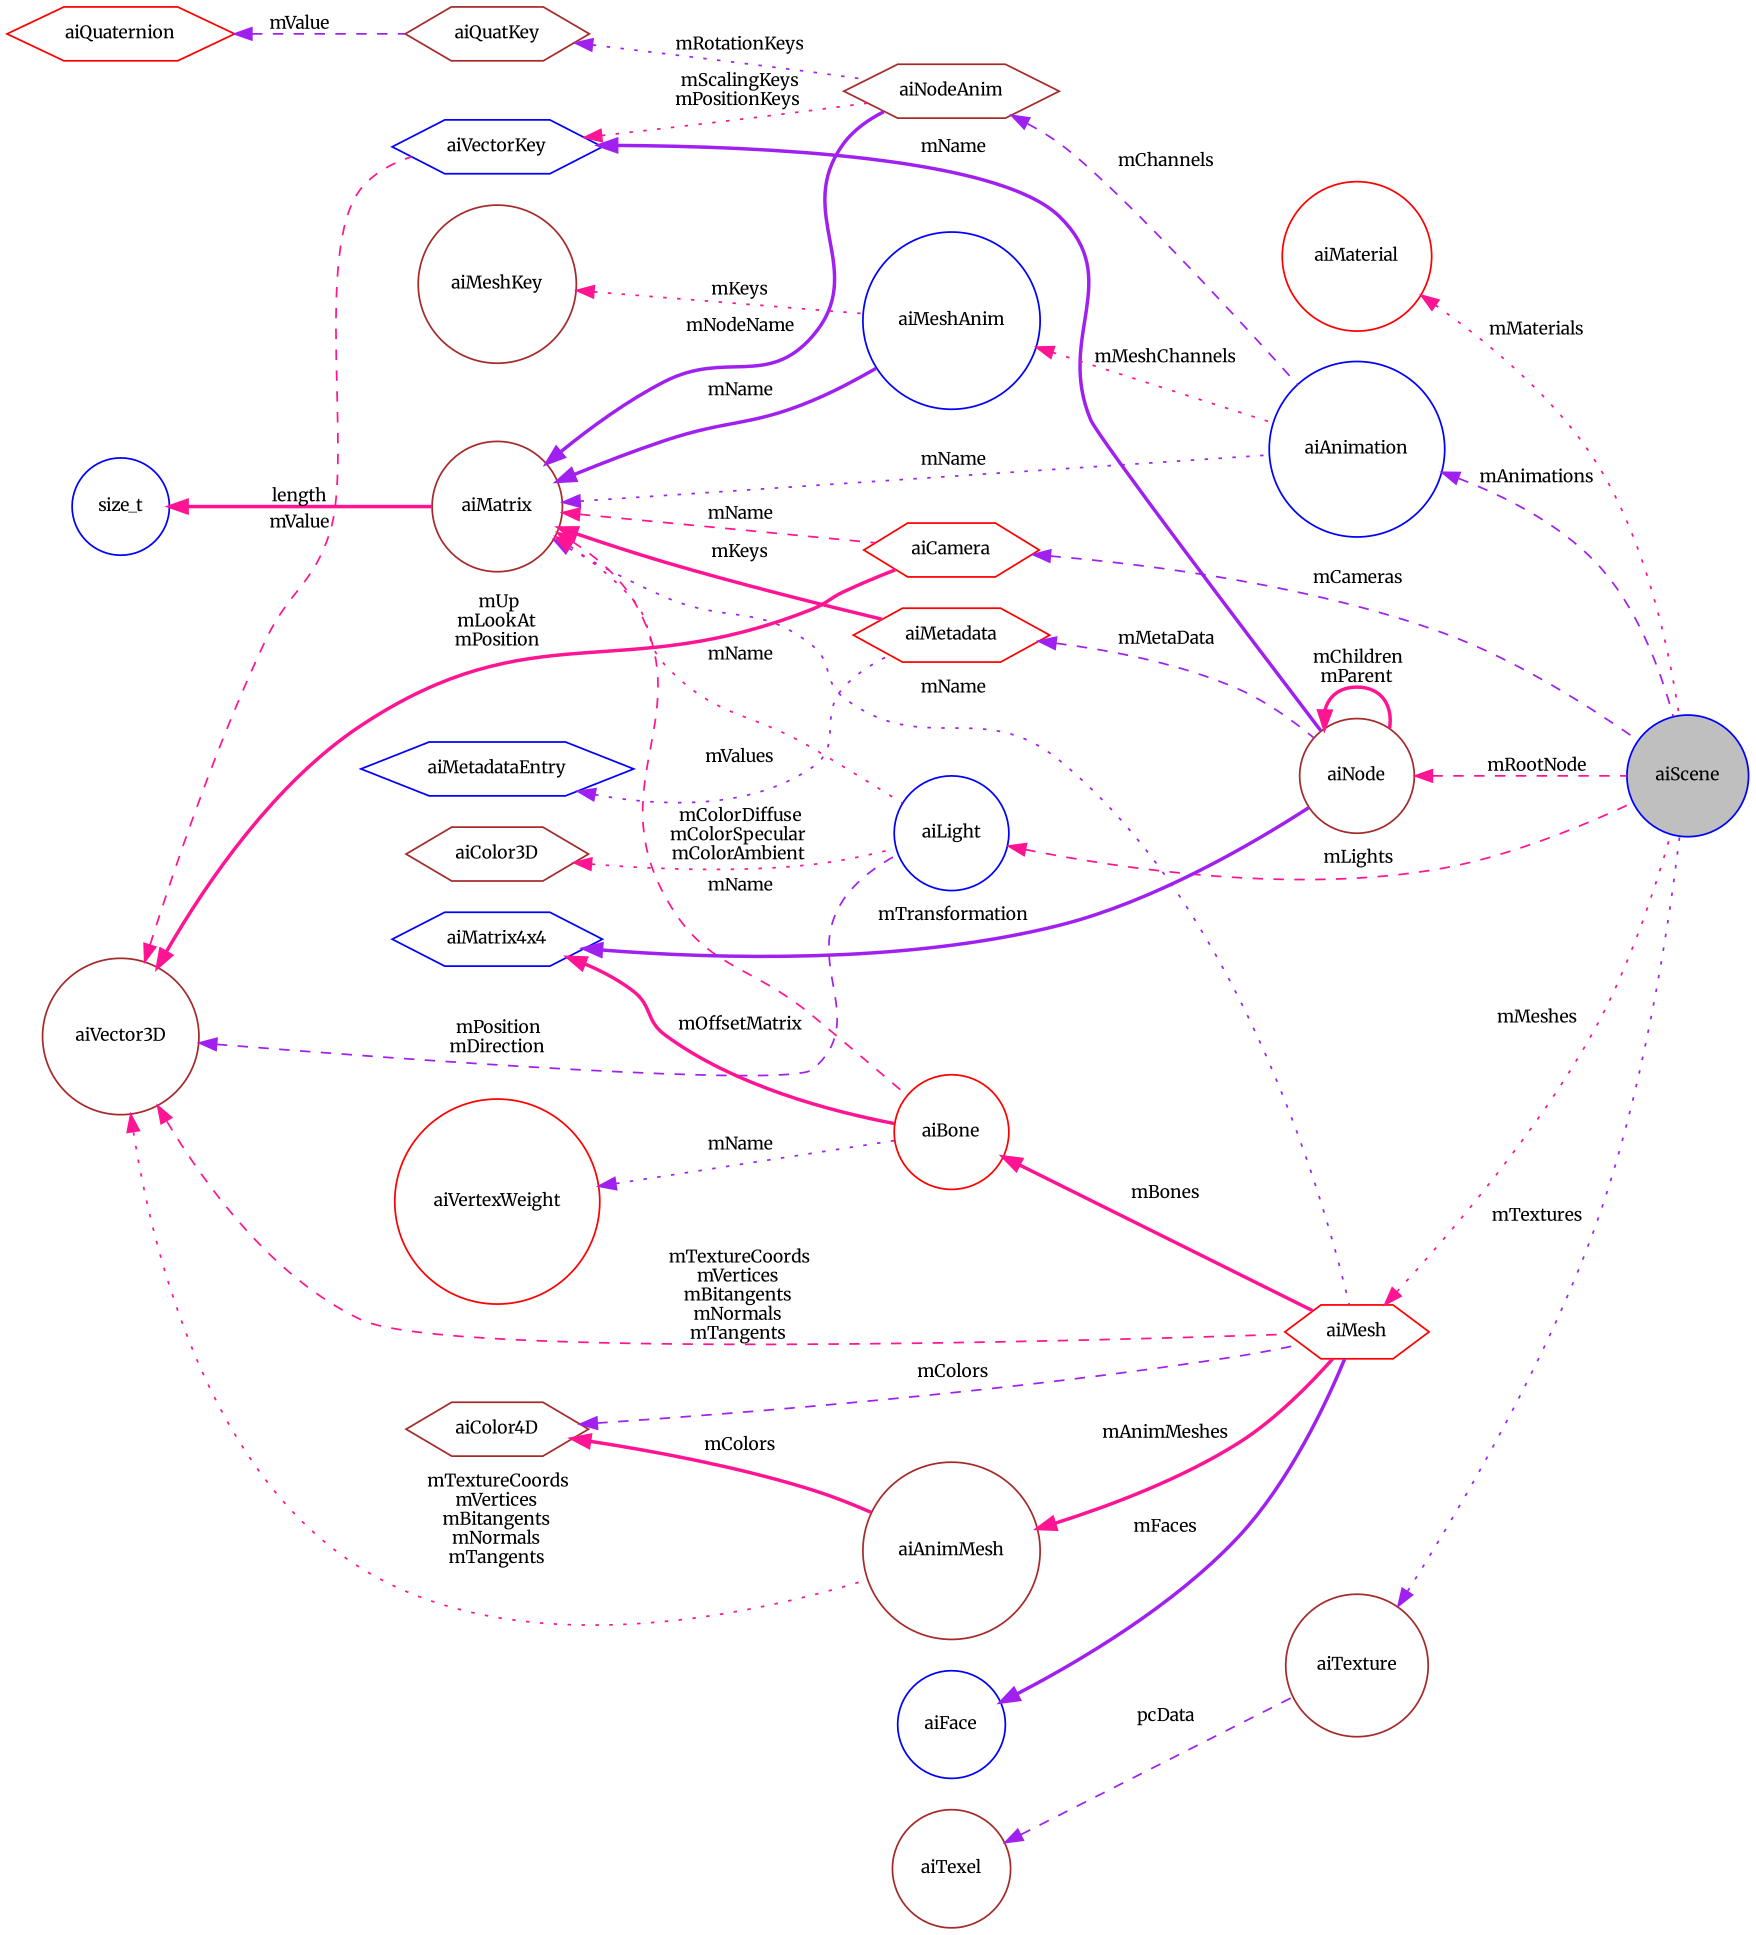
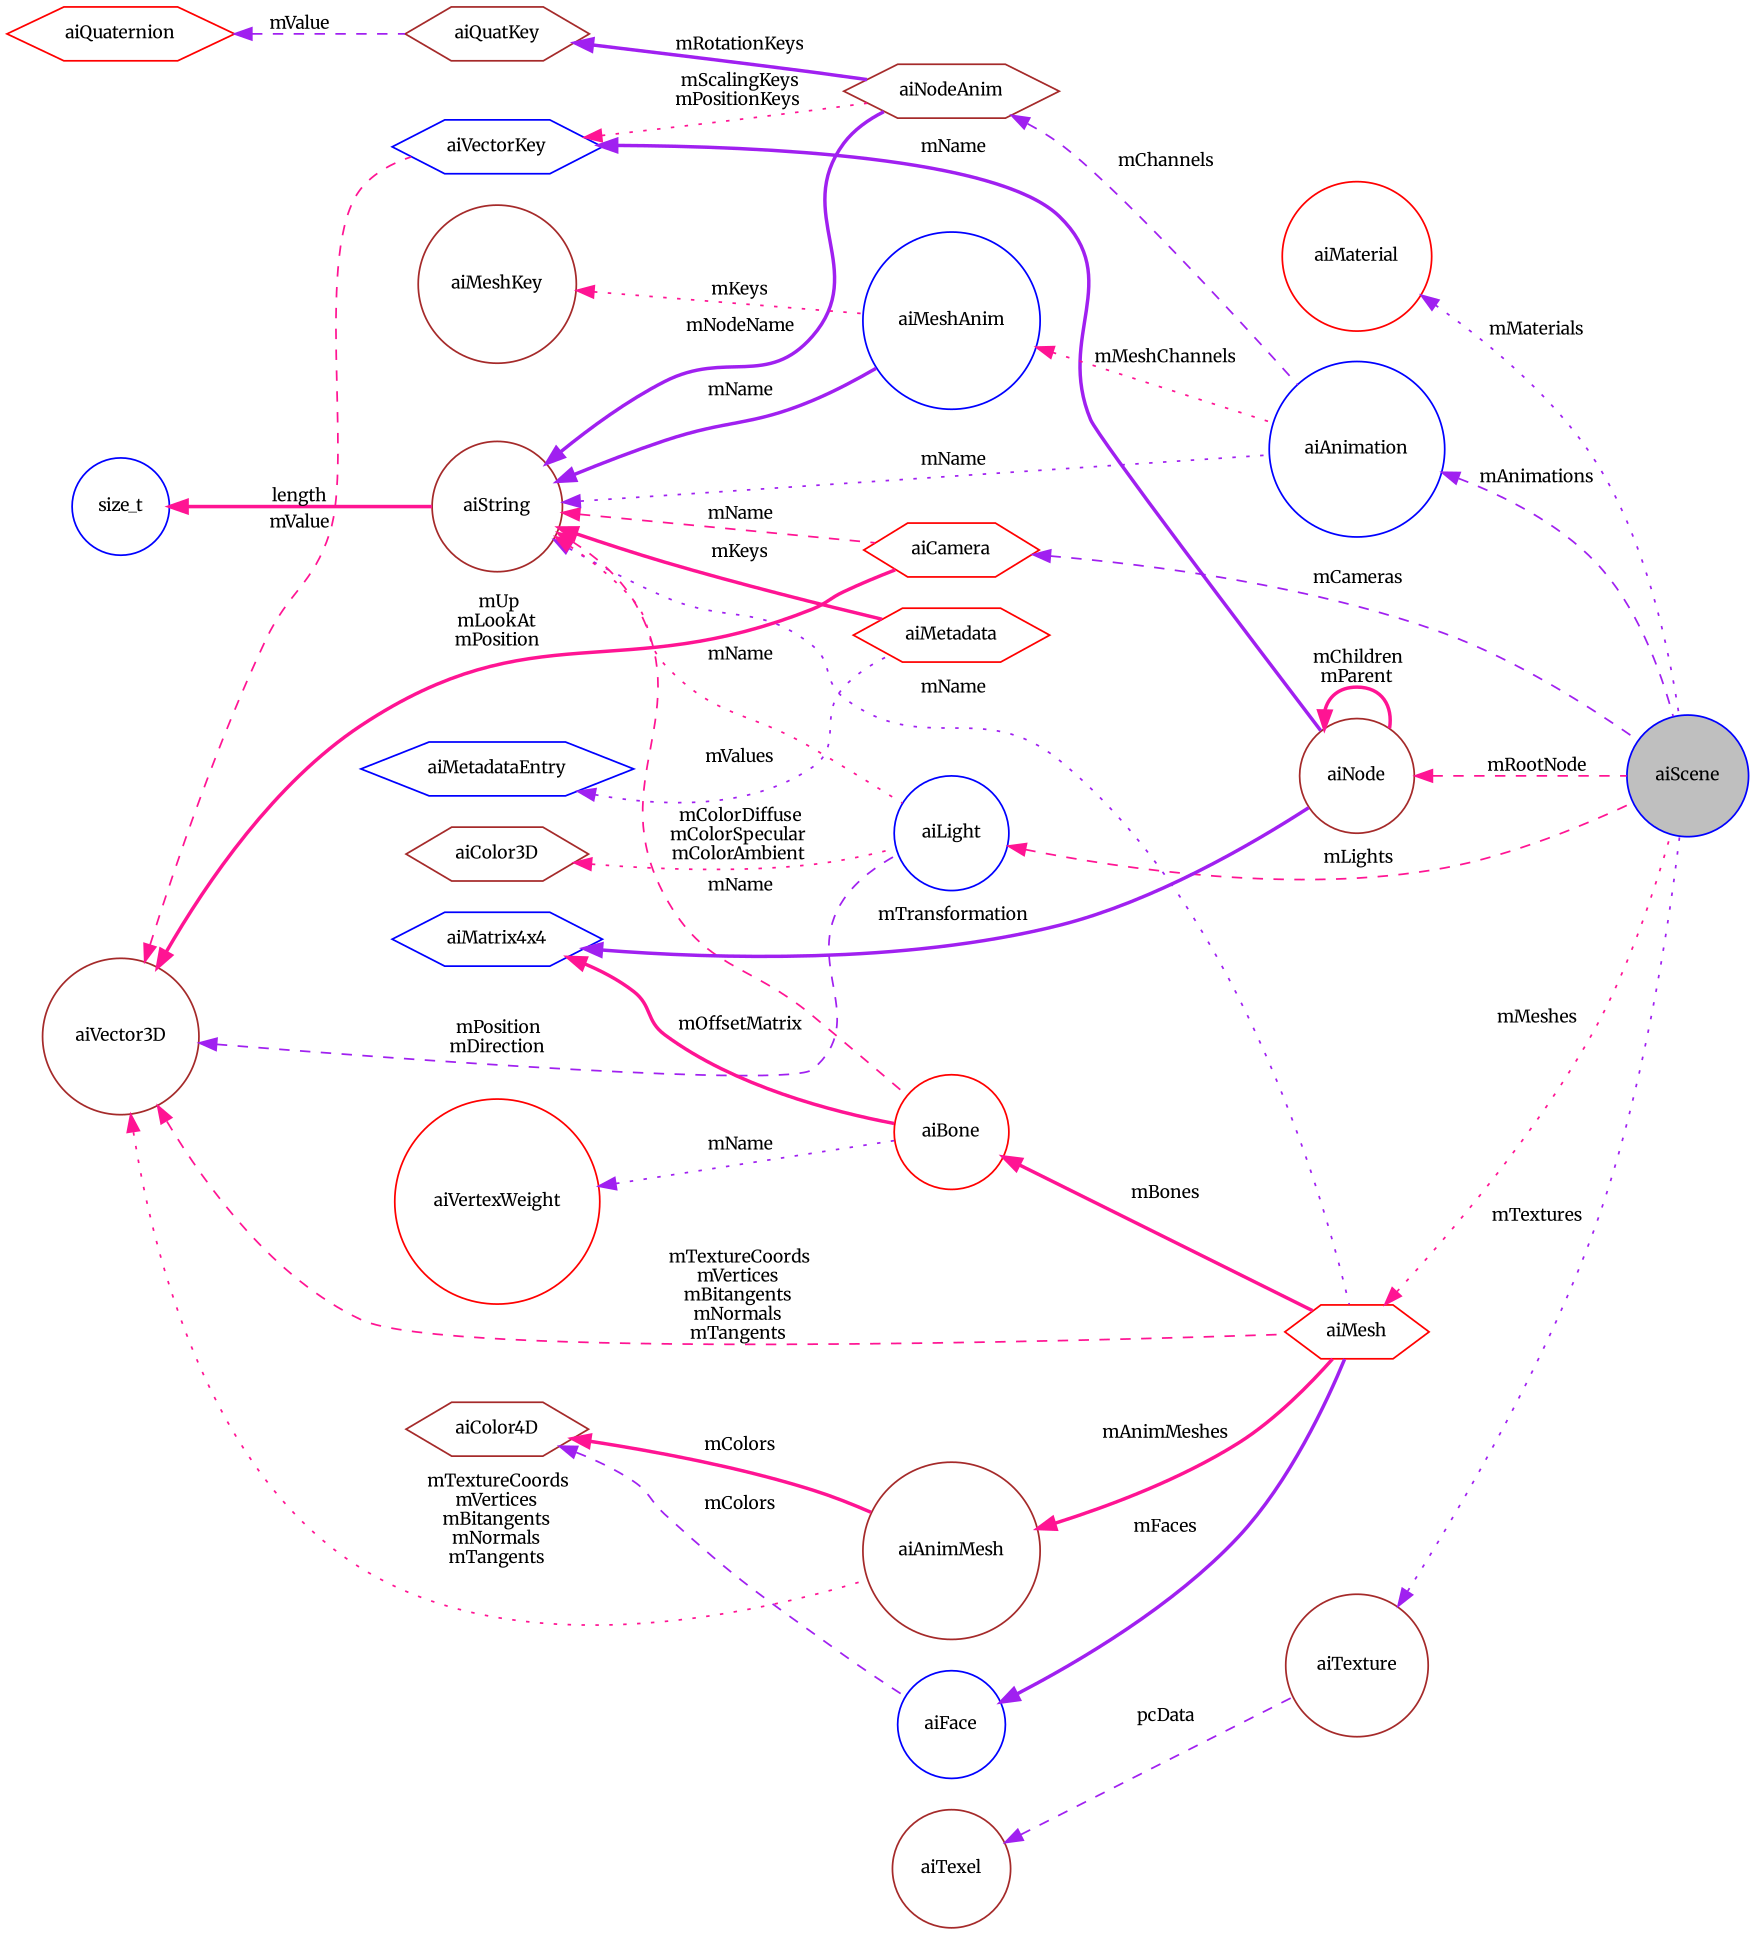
(730, 62) -> (730, 62)
(1607, 480) -> (1607, 480)
(497, 506) -> (497, 506)
(1192, 672) -> none
(950, 1393) -> (737, 1577)
